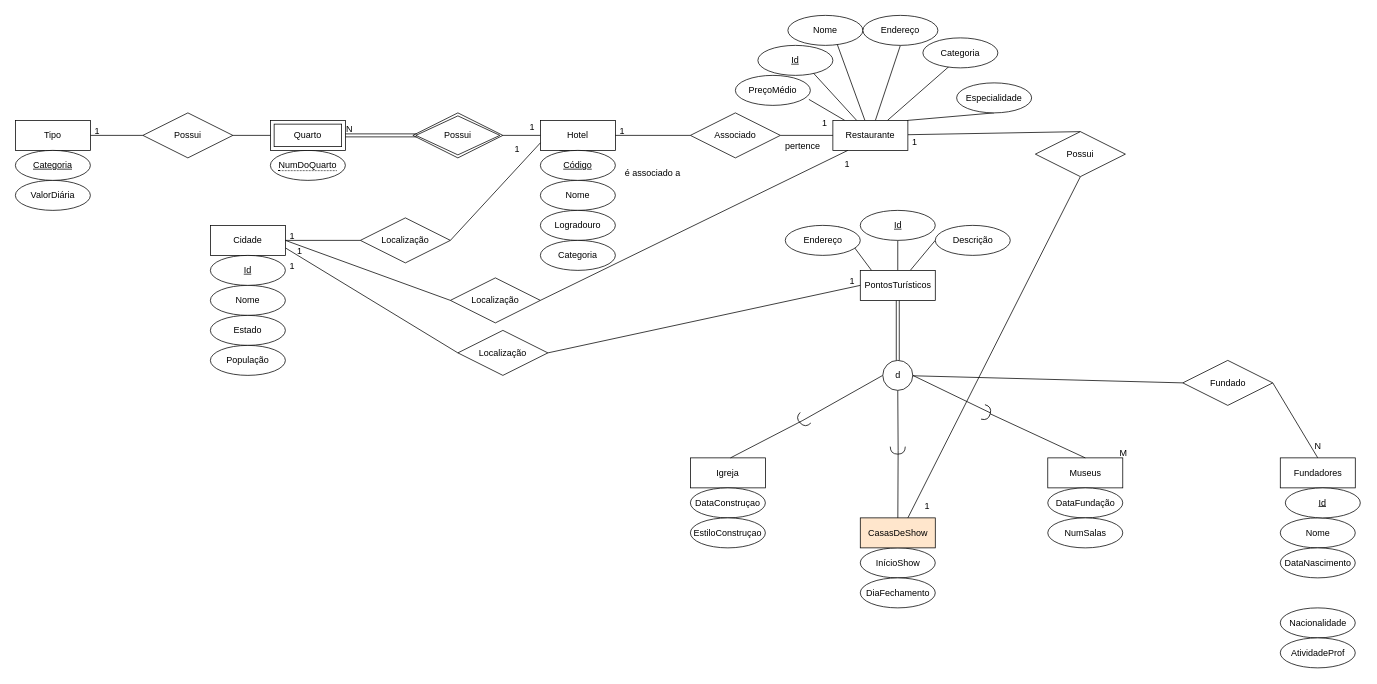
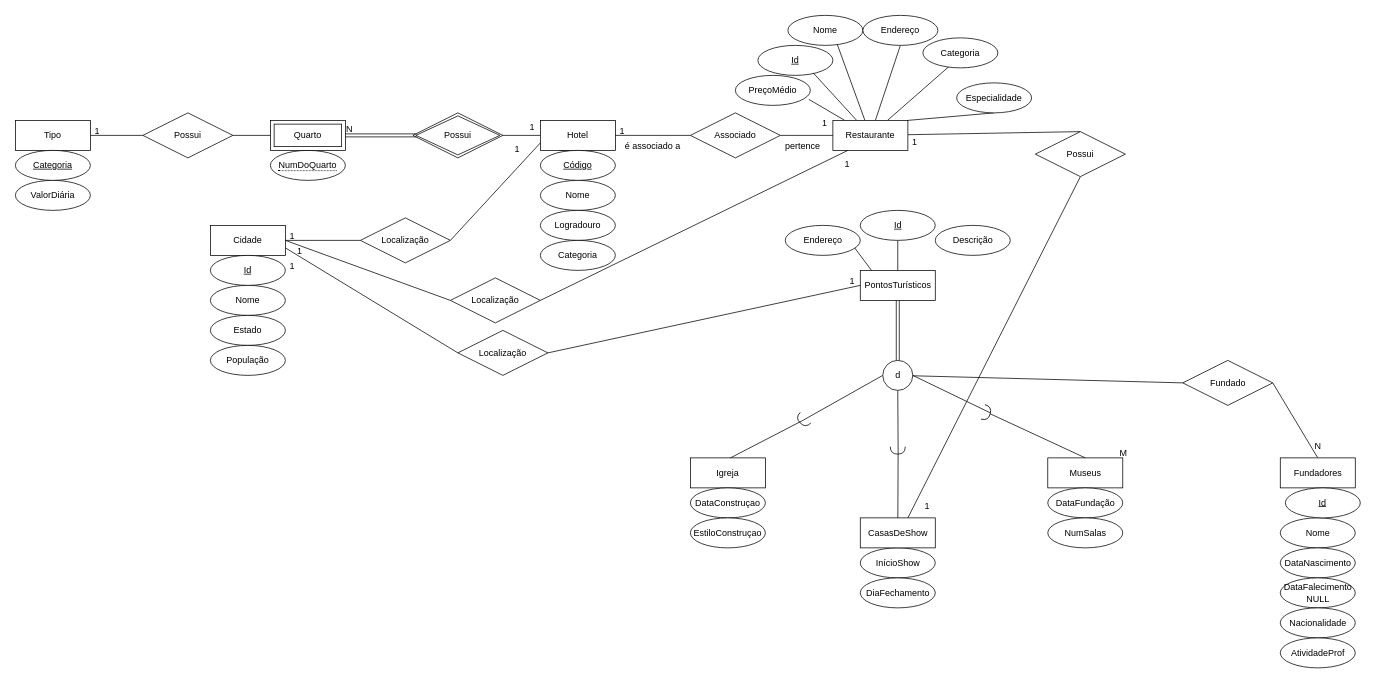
(653, 173) -> (653, 147)
(922, 256) -> none
(898, 533) -> (898, 533)
none -> (1318, 593)
